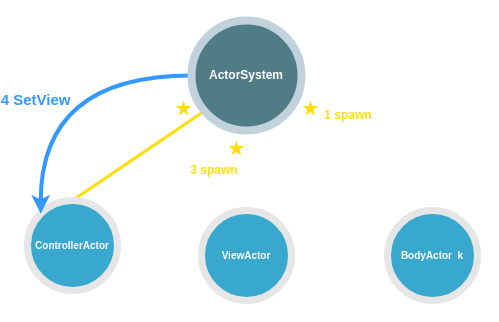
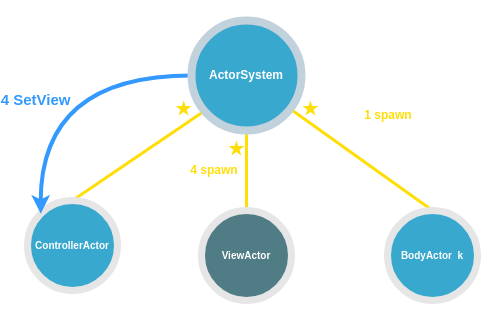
(247, 76) -> (247, 76)
(348, 116) -> (388, 116)
none -> (361, 159)
(215, 171) -> (215, 171)
none -> (247, 171)
(247, 256) -> (247, 256)
